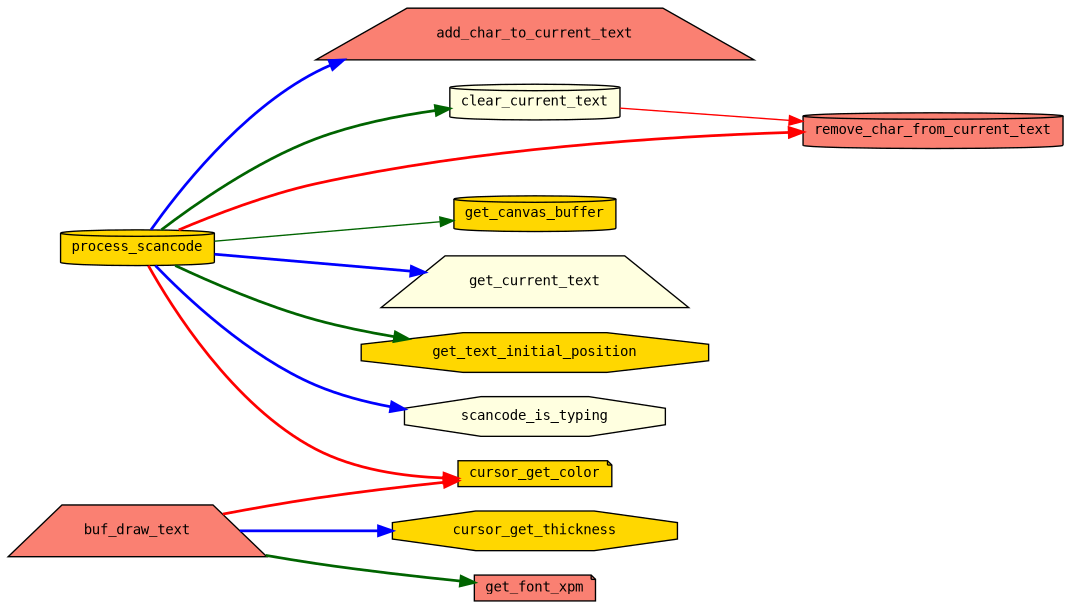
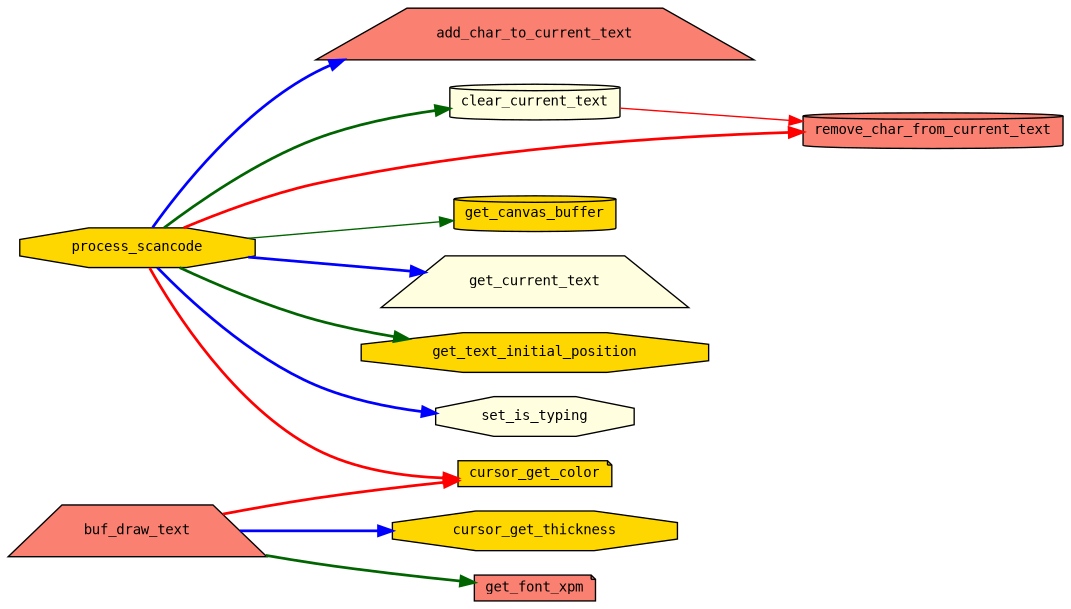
(137, 248) -> (137, 248)
(535, 416) -> (535, 416)
